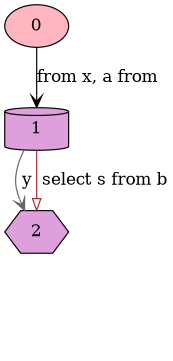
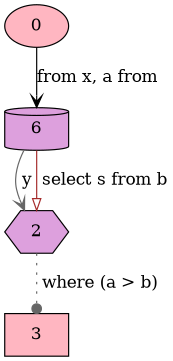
(37, 129) -> (37, 129)
none -> (37, 335)
